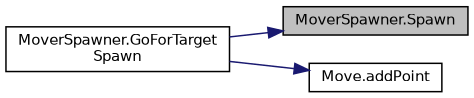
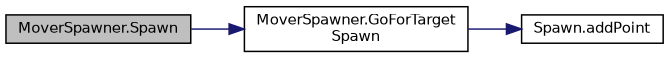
(249, 35) -> (210, 29)
(376, 77) -> (592, 29)
